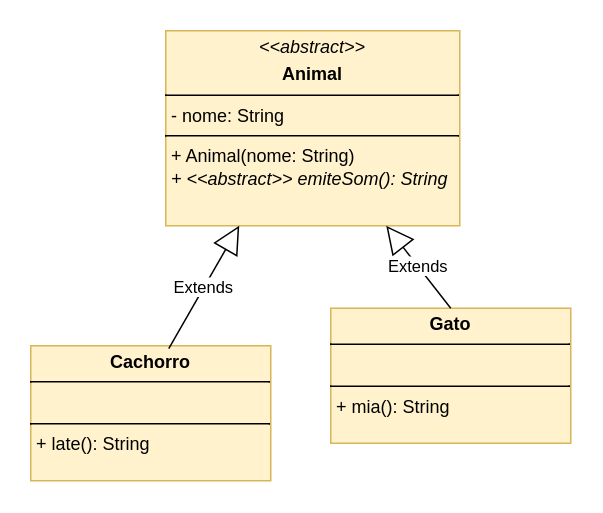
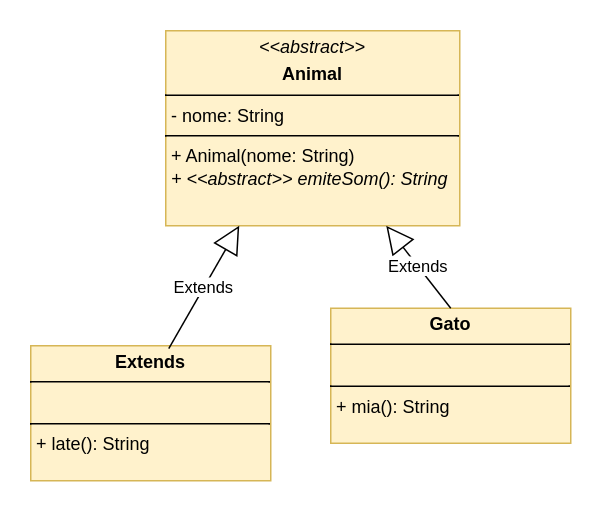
(100, 367) -> (100, 367)
